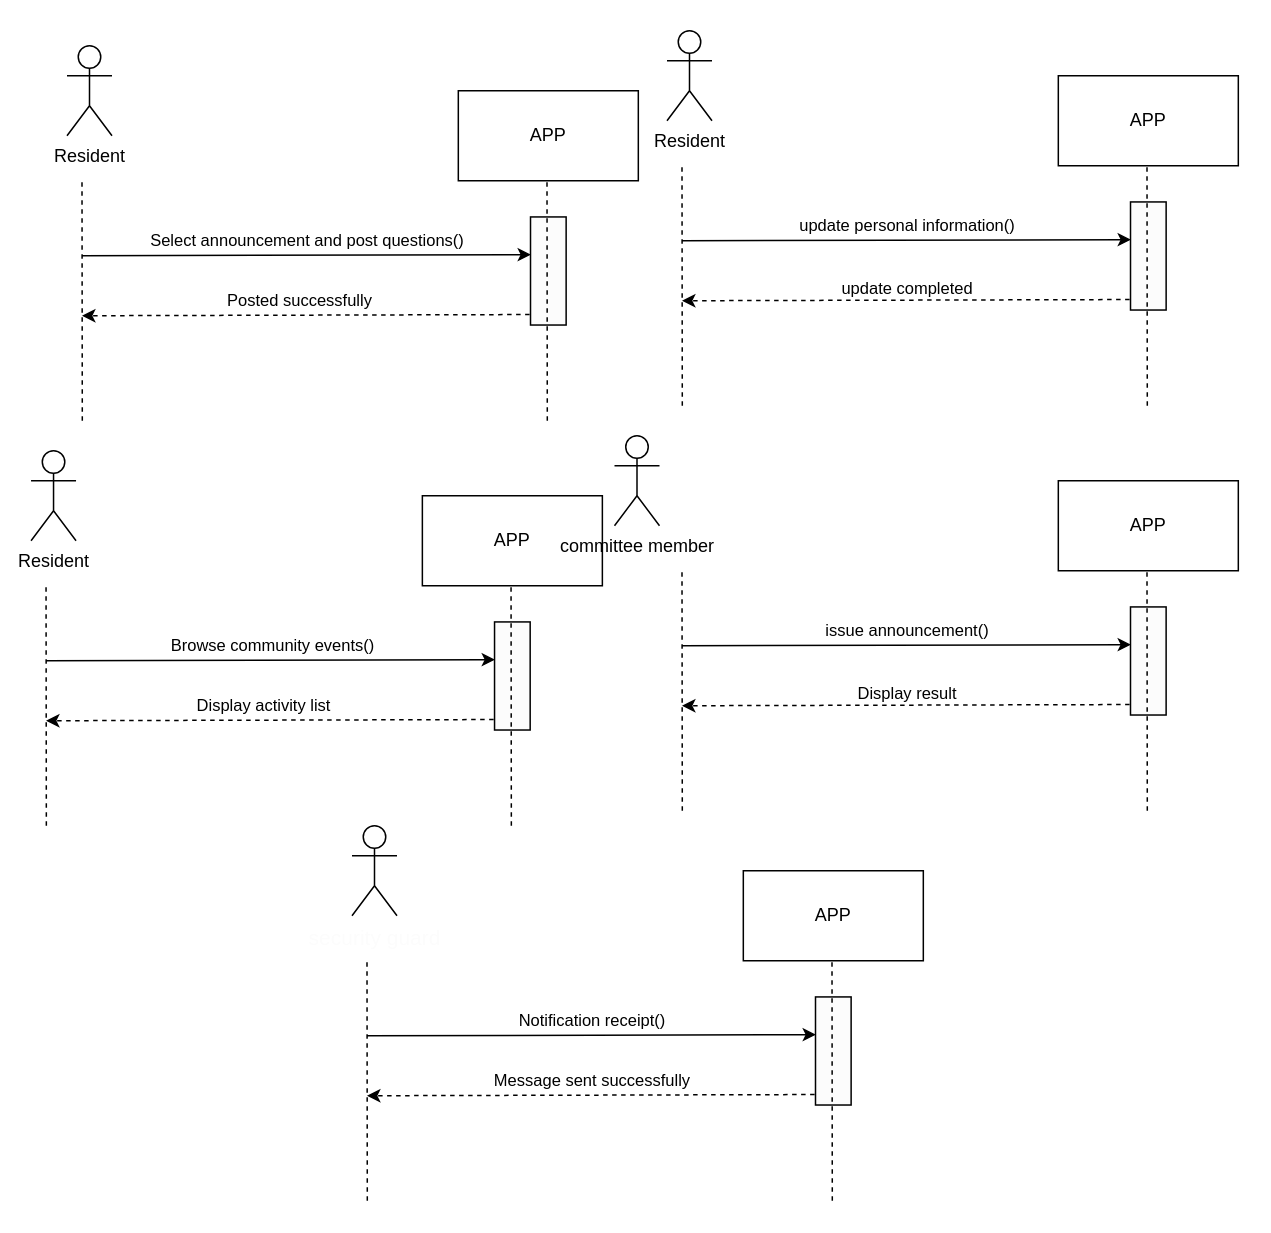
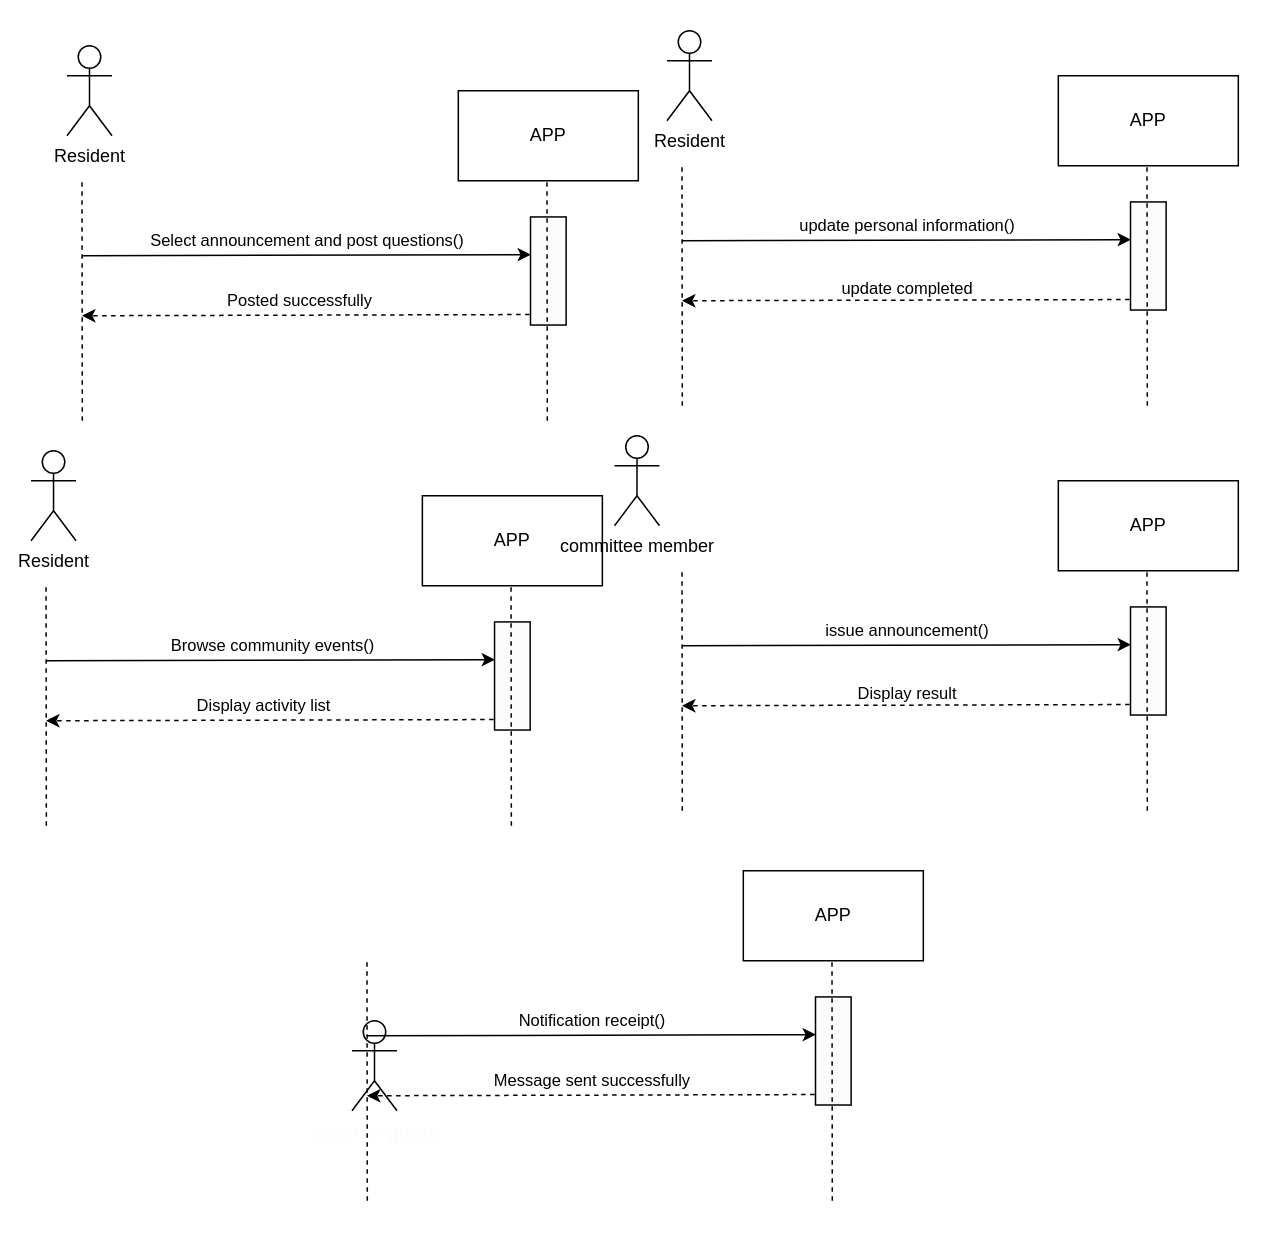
(374, 871) -> (374, 1066)
